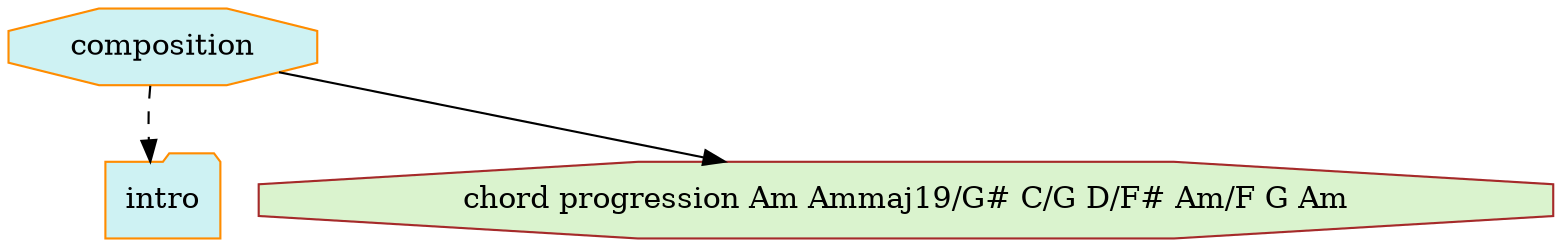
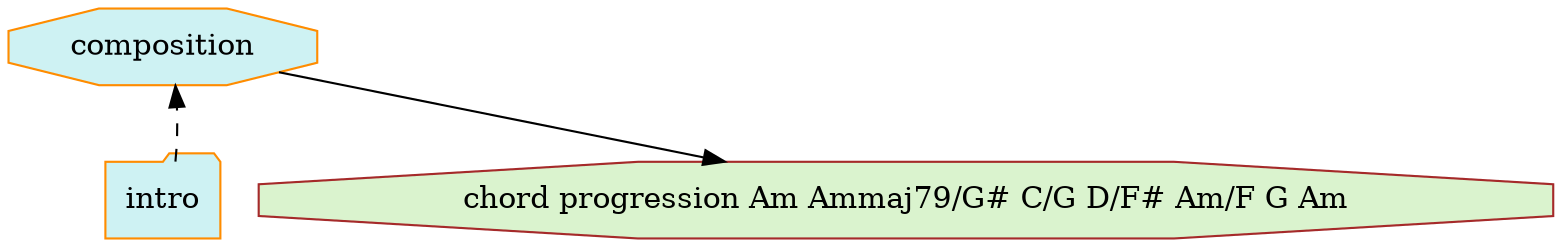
(149, 113) -> (177, 134)
(906, 200) -> (906, 200)
